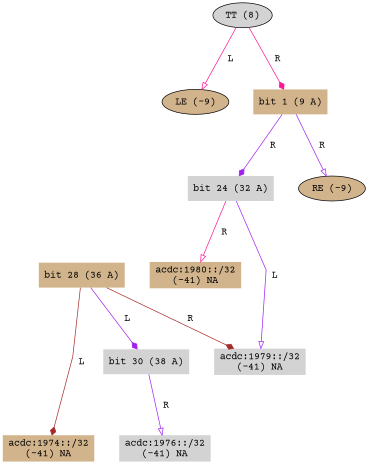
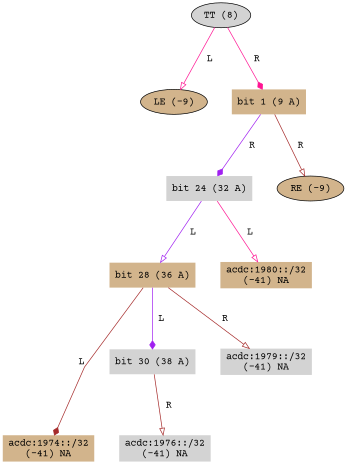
(310, 142) -> (288, 142)
(221, 232) -> (247, 232)
(265, 268) -> (183, 229)
(166, 316) -> (206, 316)
(155, 401) -> (158, 401)
